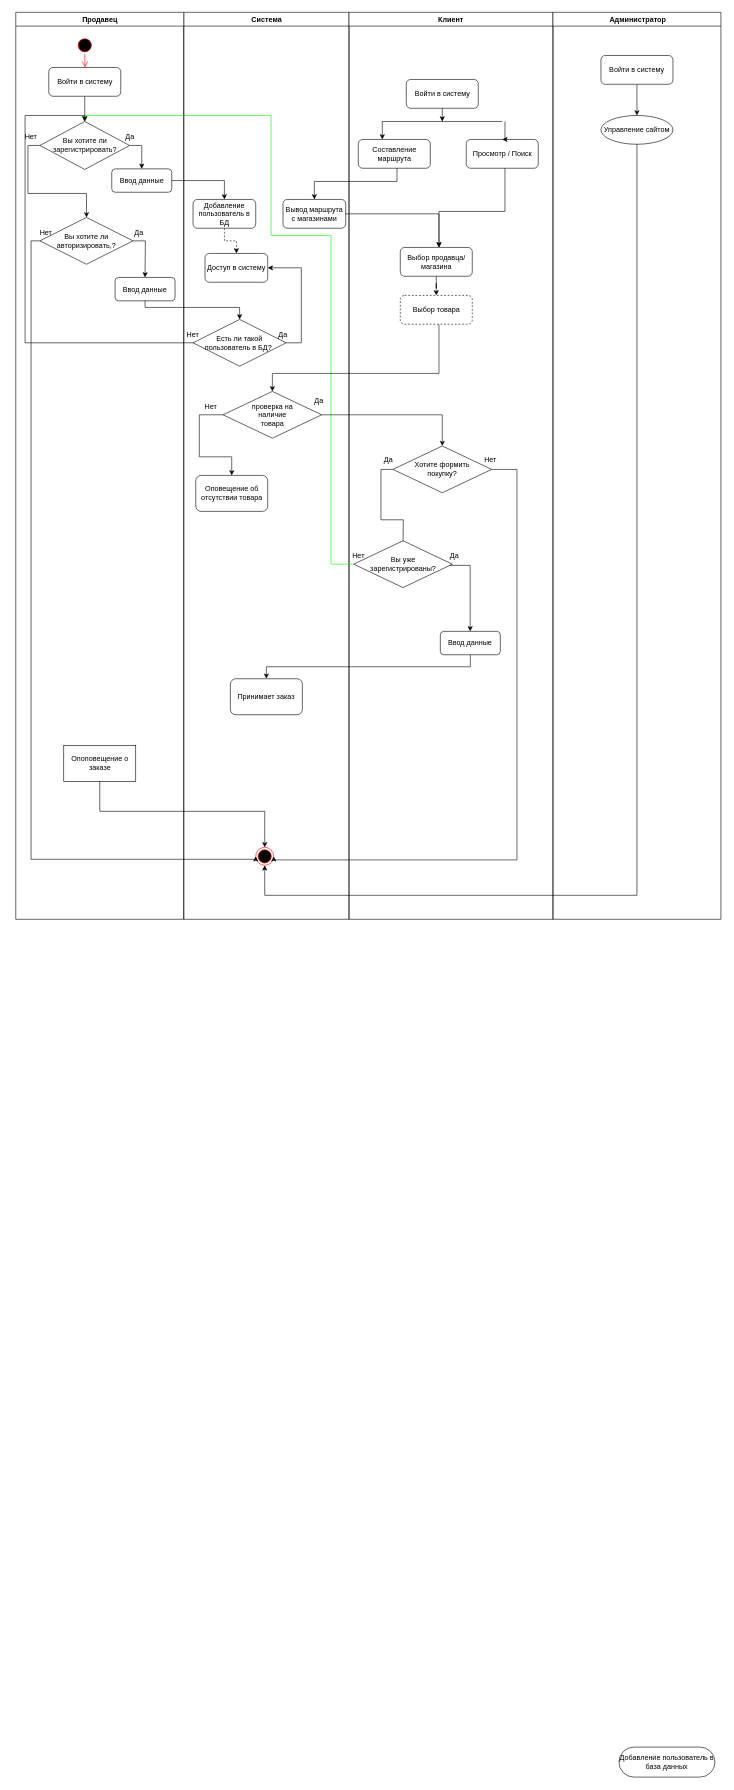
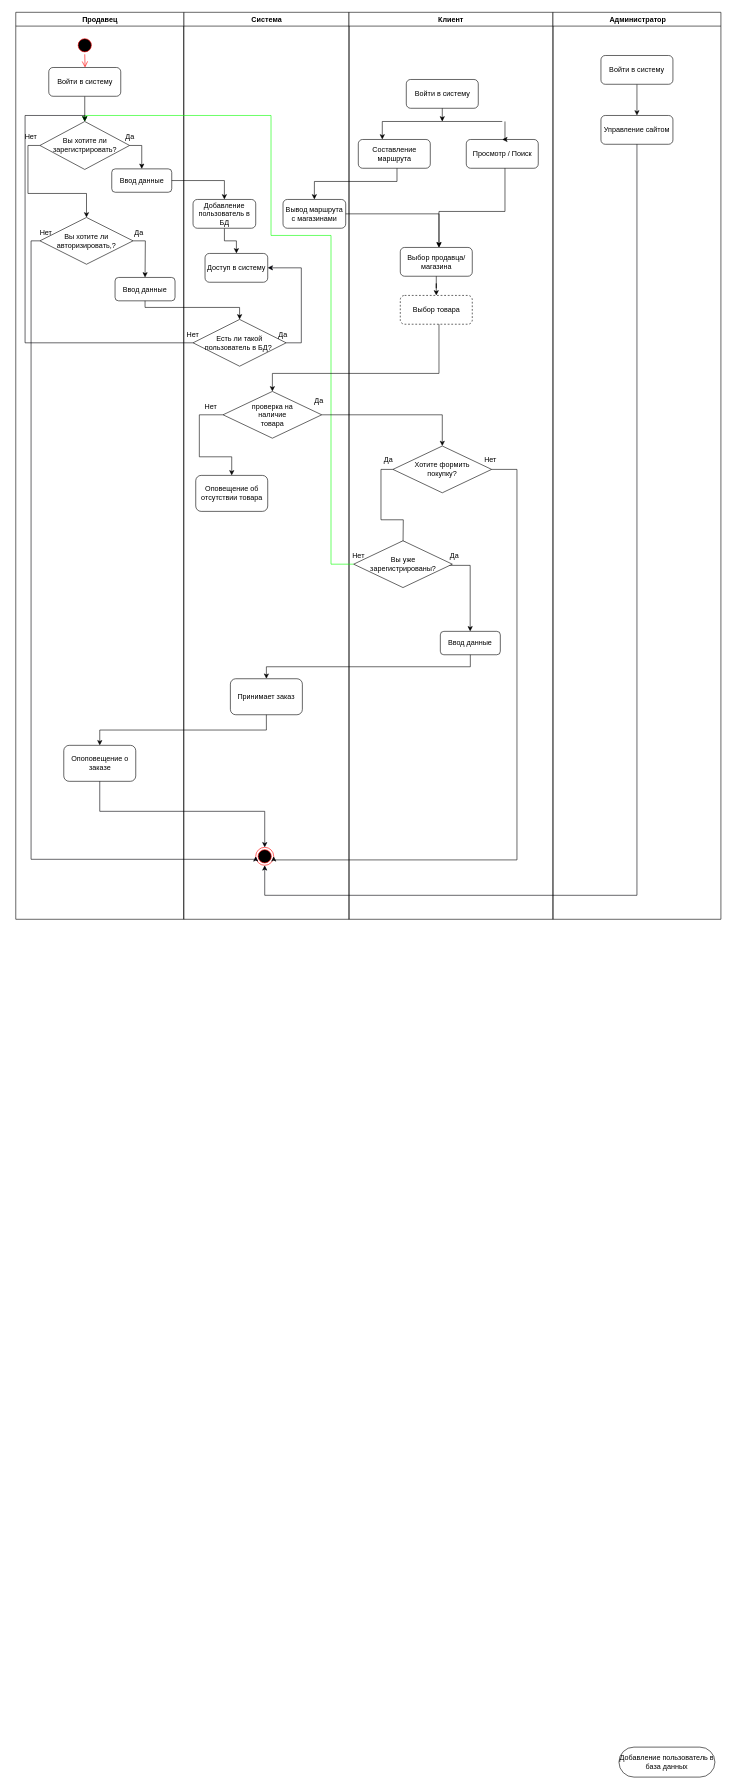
(637, 130) -> (637, 130)
(228, 241) -> (228, 241)
none -> (266, 723)
(100, 764) -> (100, 764)
